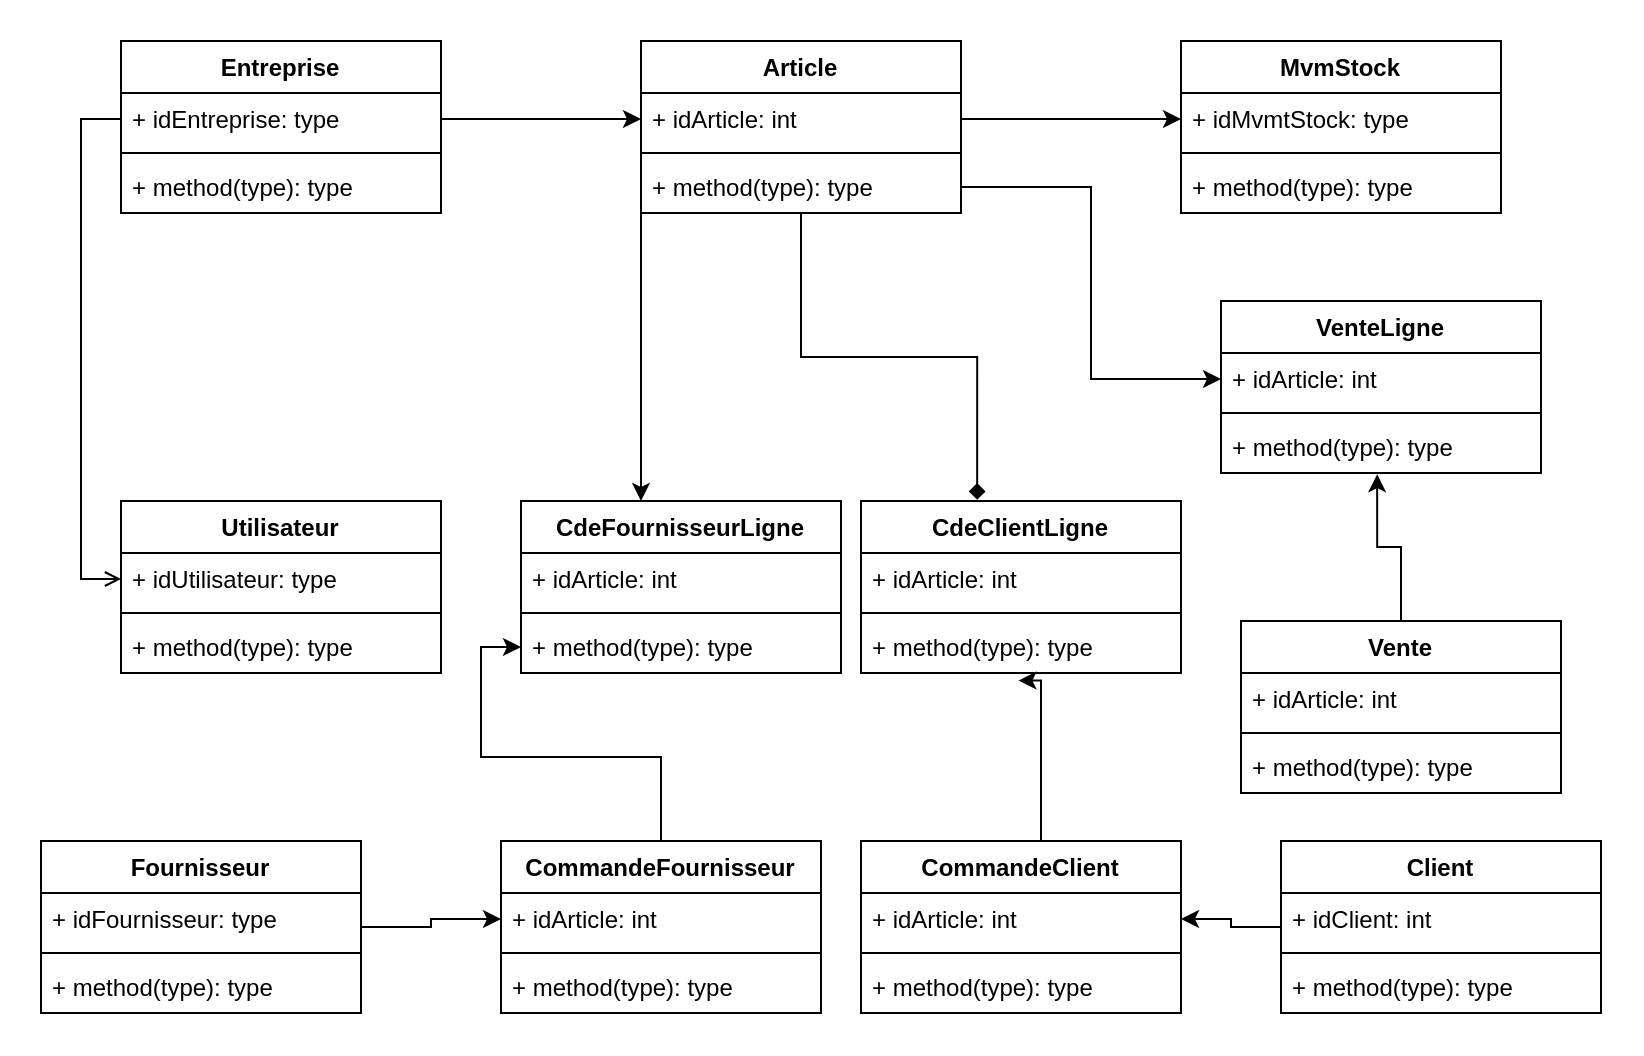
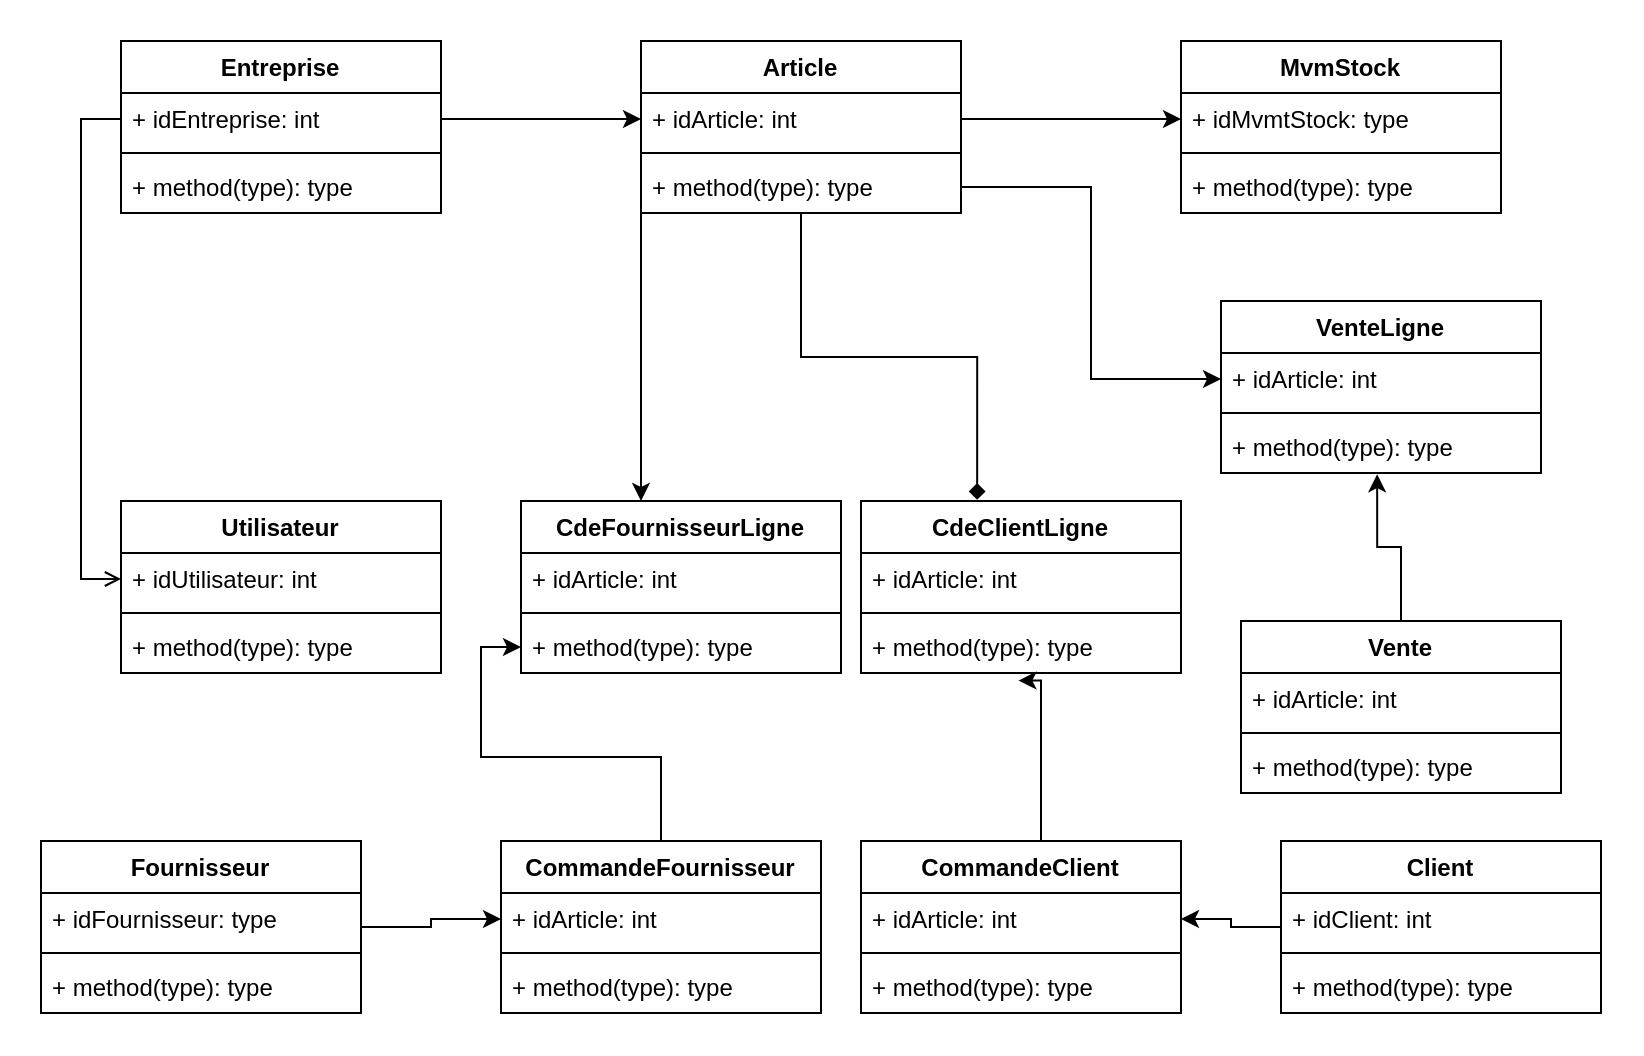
(251, 120) -> (241, 120)
(251, 580) -> (241, 580)
